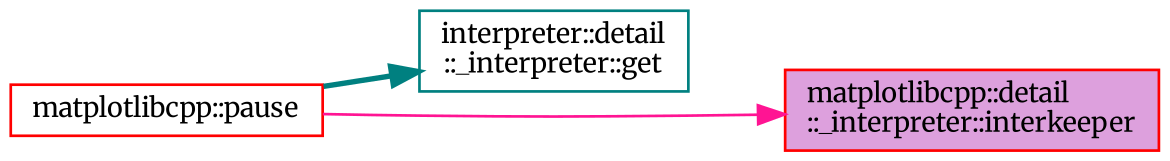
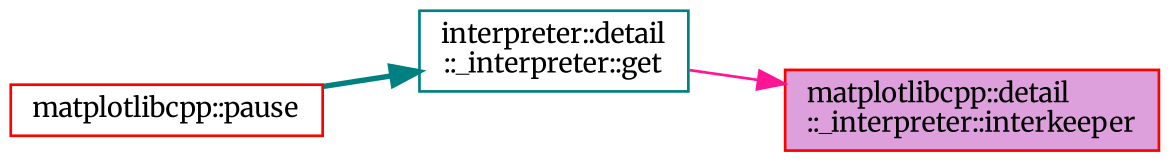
(540, 117) -> (724, 75)
